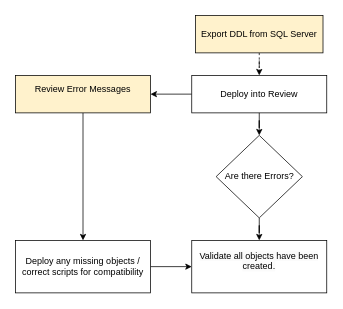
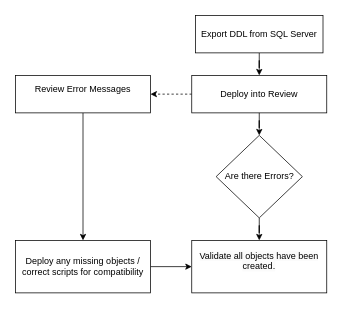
(259, 34) -> (259, 34)
(259, 68) -> (259, 68)
(83, 94) -> (83, 94)
(172, 94) -> (172, 94)
